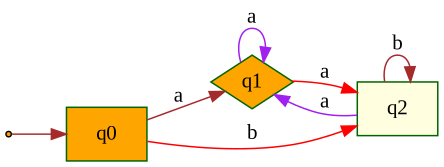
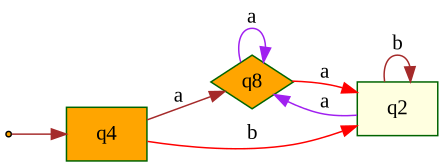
(252, 82) -> (252, 82)
(107, 134) -> (107, 134)
